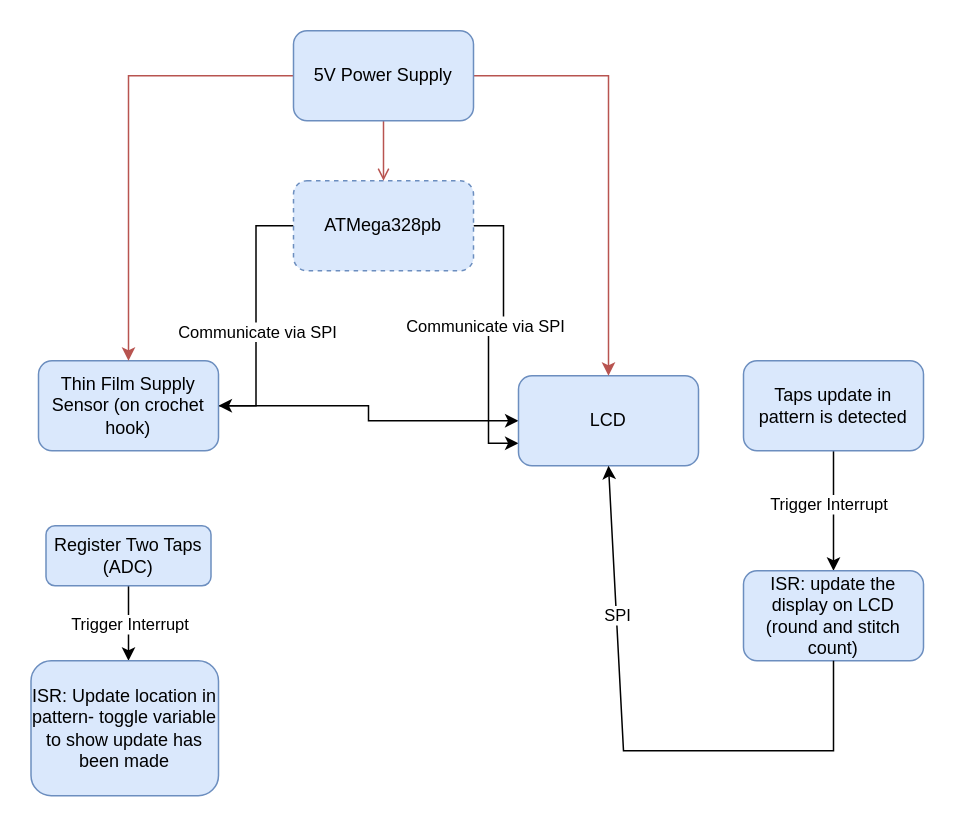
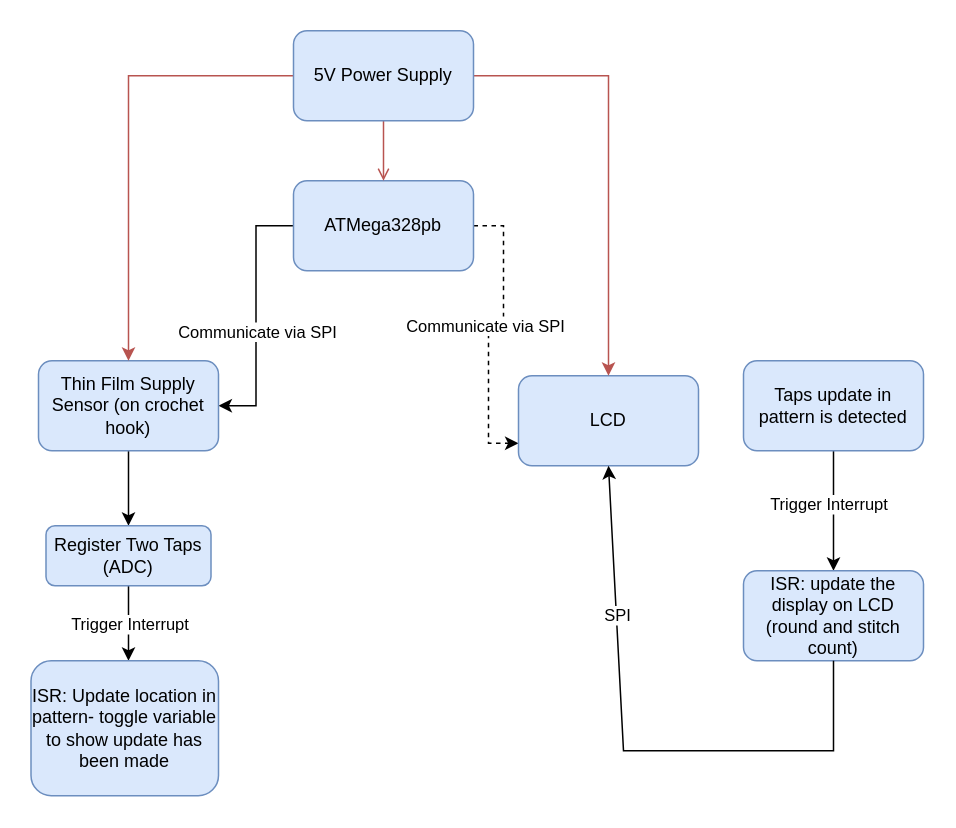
(383, 226) -> (383, 226)
(488, 398) -> (488, 398)
(374, 421) -> (128, 483)
